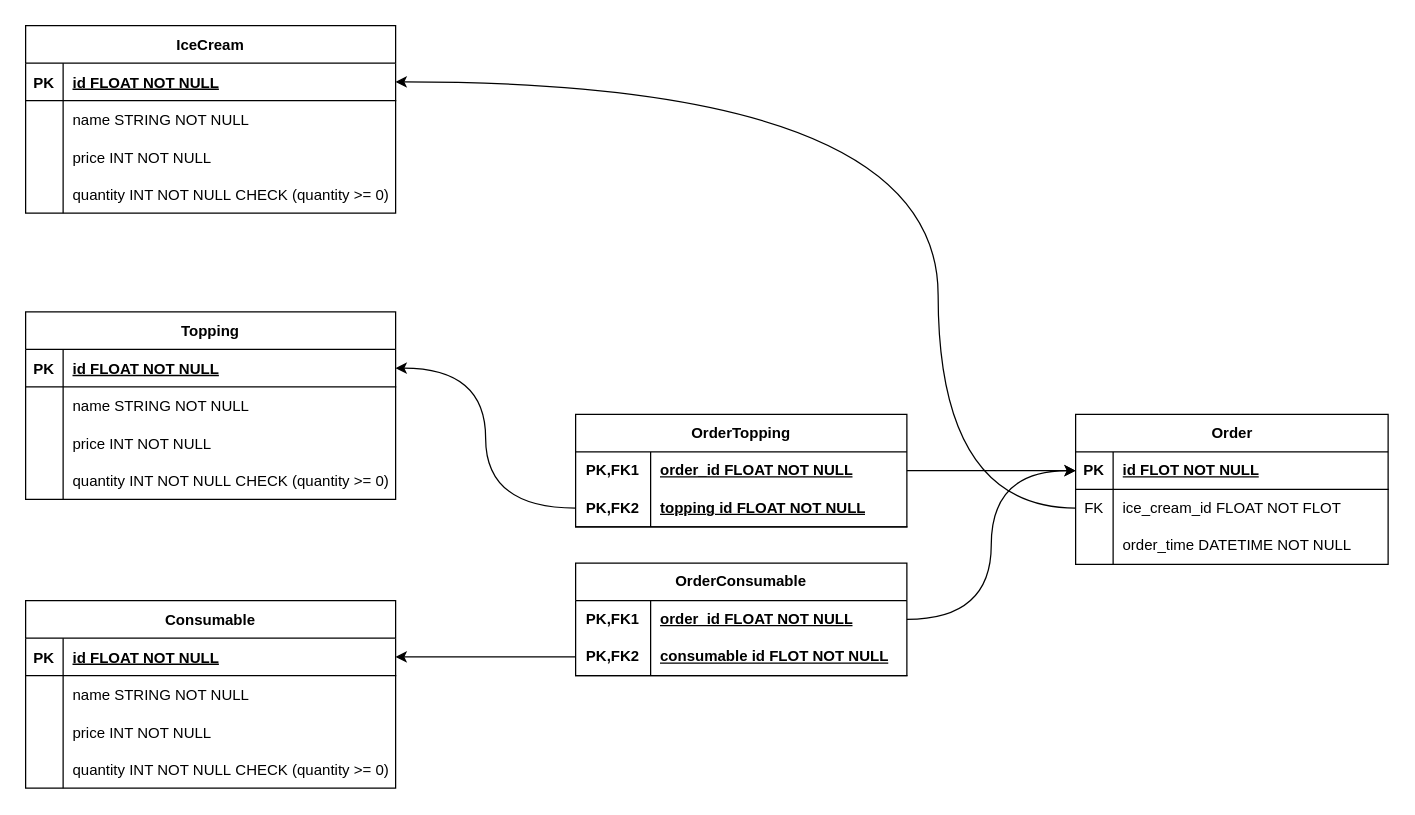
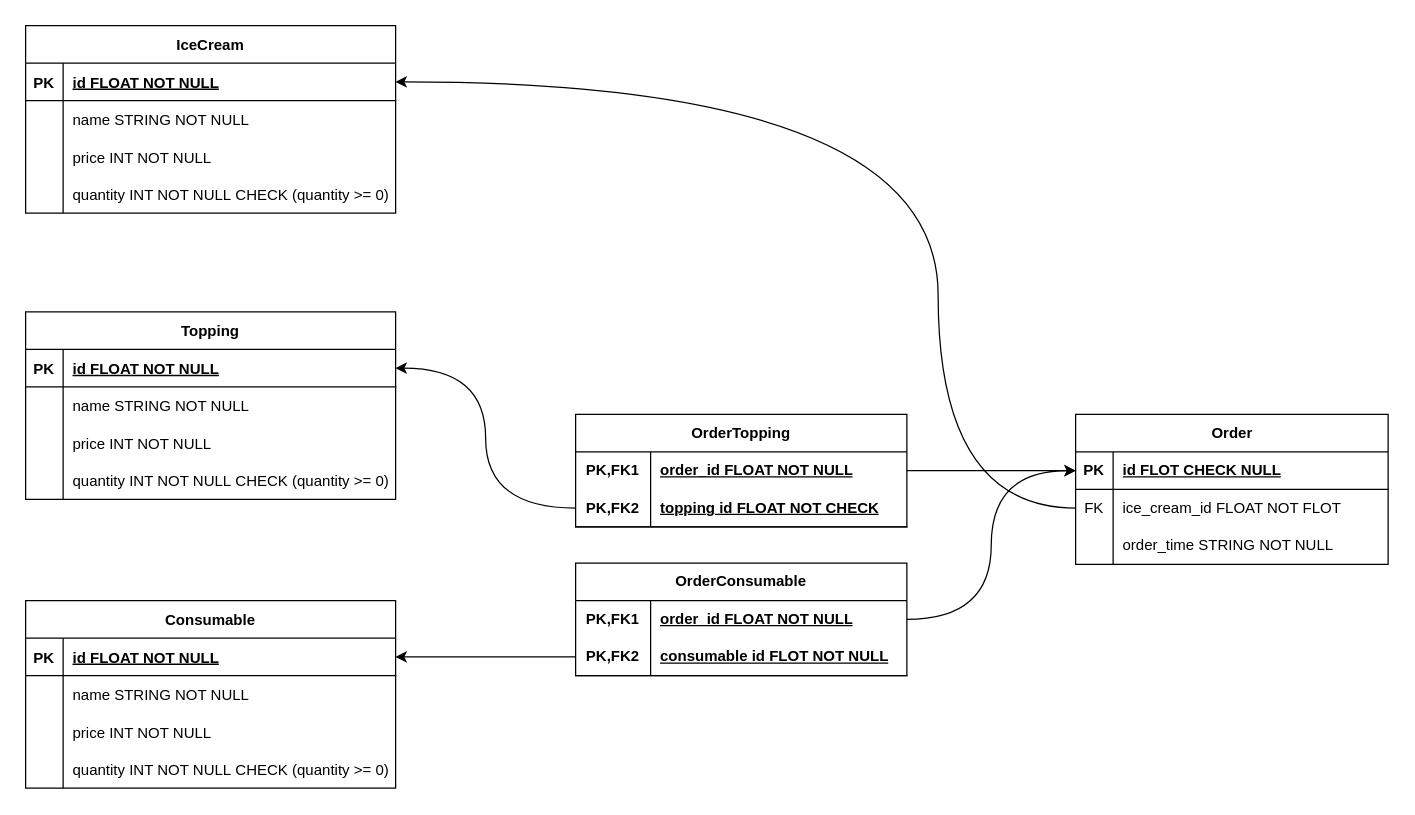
(1184, 471) -> (1193, 471)
(754, 508) -> (758, 508)
(1233, 546) -> (1225, 546)
